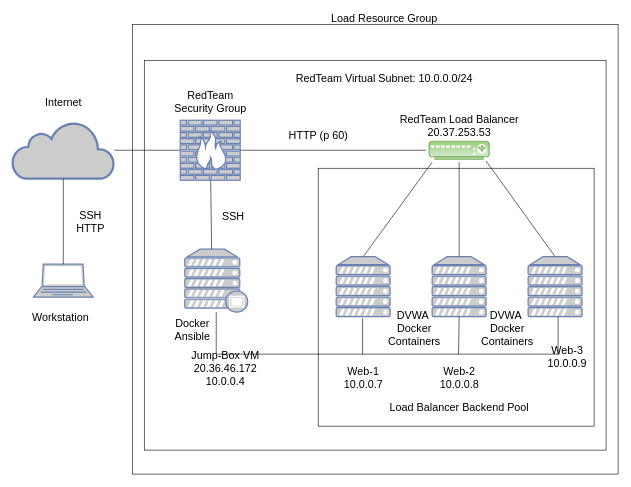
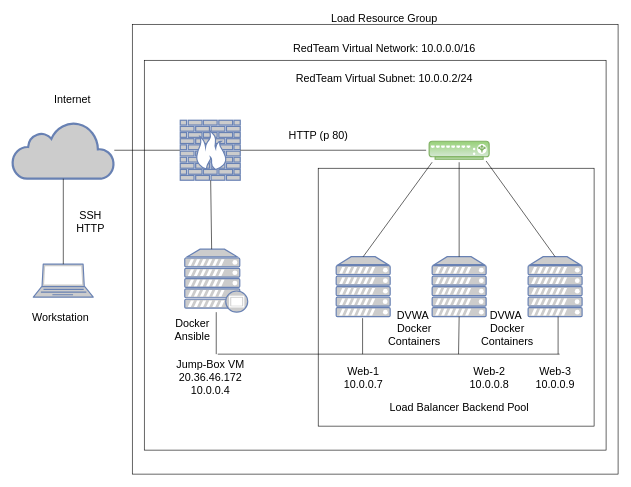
none -> (384, 48)
(385, 78) -> (385, 78)
(63, 102) -> (72, 99)
(210, 102) -> none
(459, 126) -> none
(319, 135) -> (319, 135)
(233, 216) -> none
(567, 357) -> (555, 378)
(225, 369) -> (210, 378)
(459, 378) -> (489, 378)
